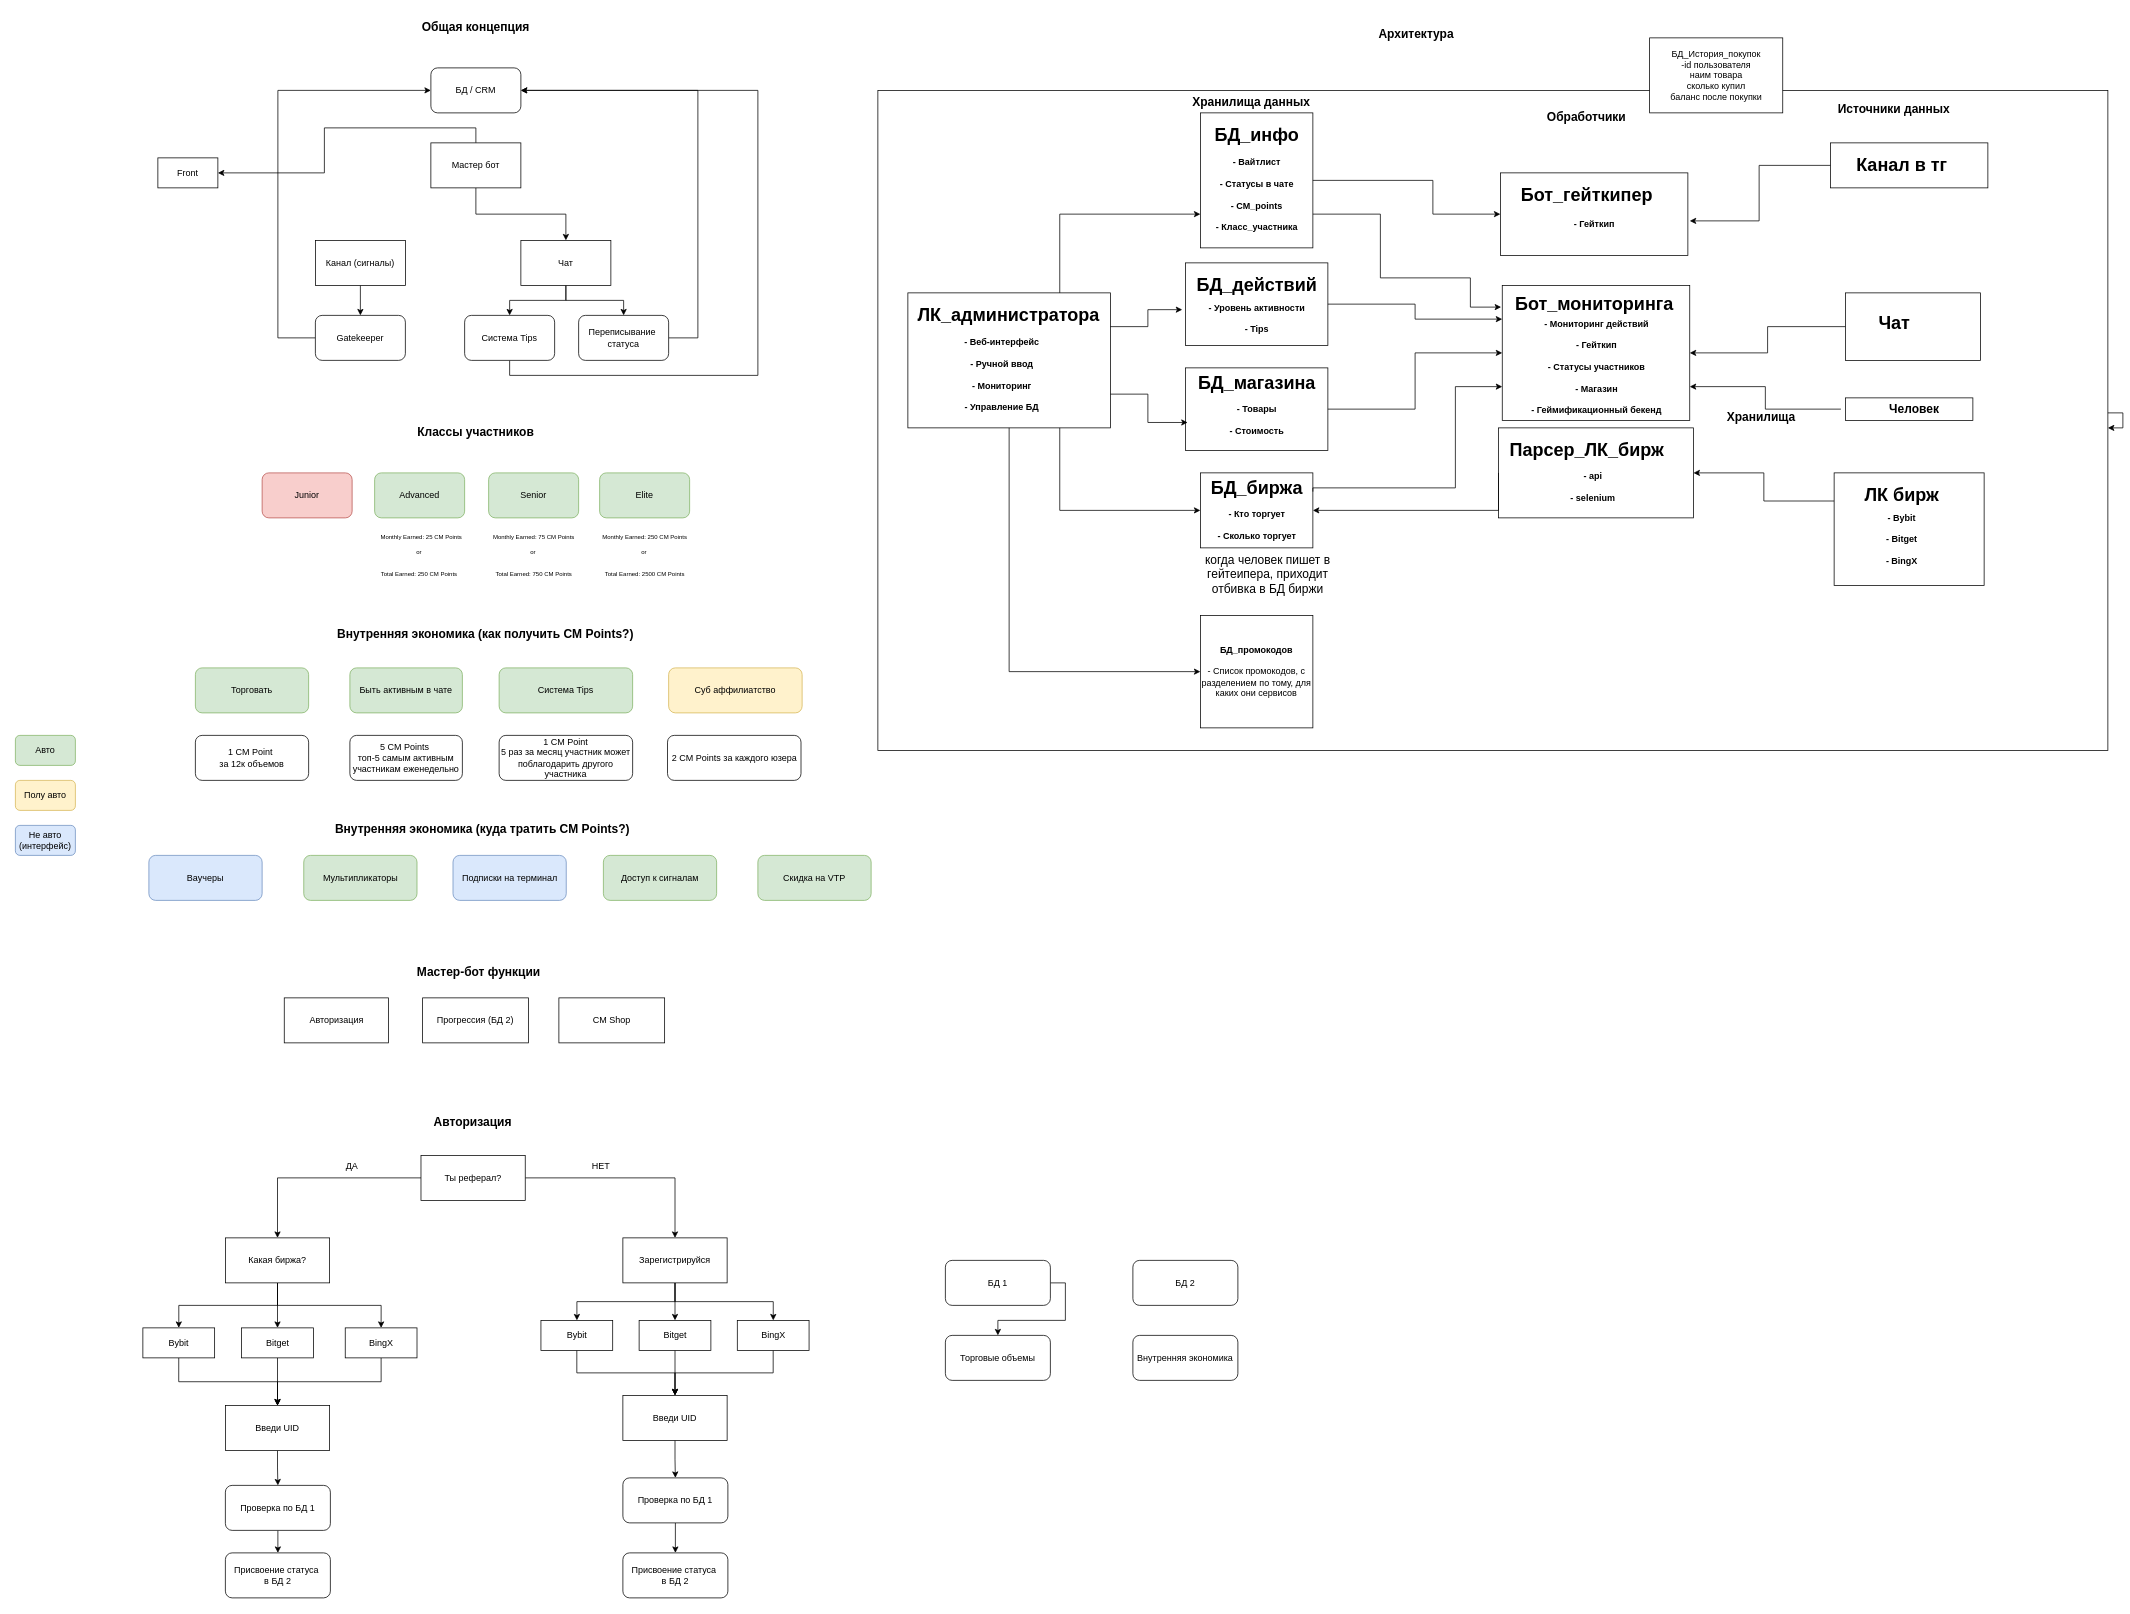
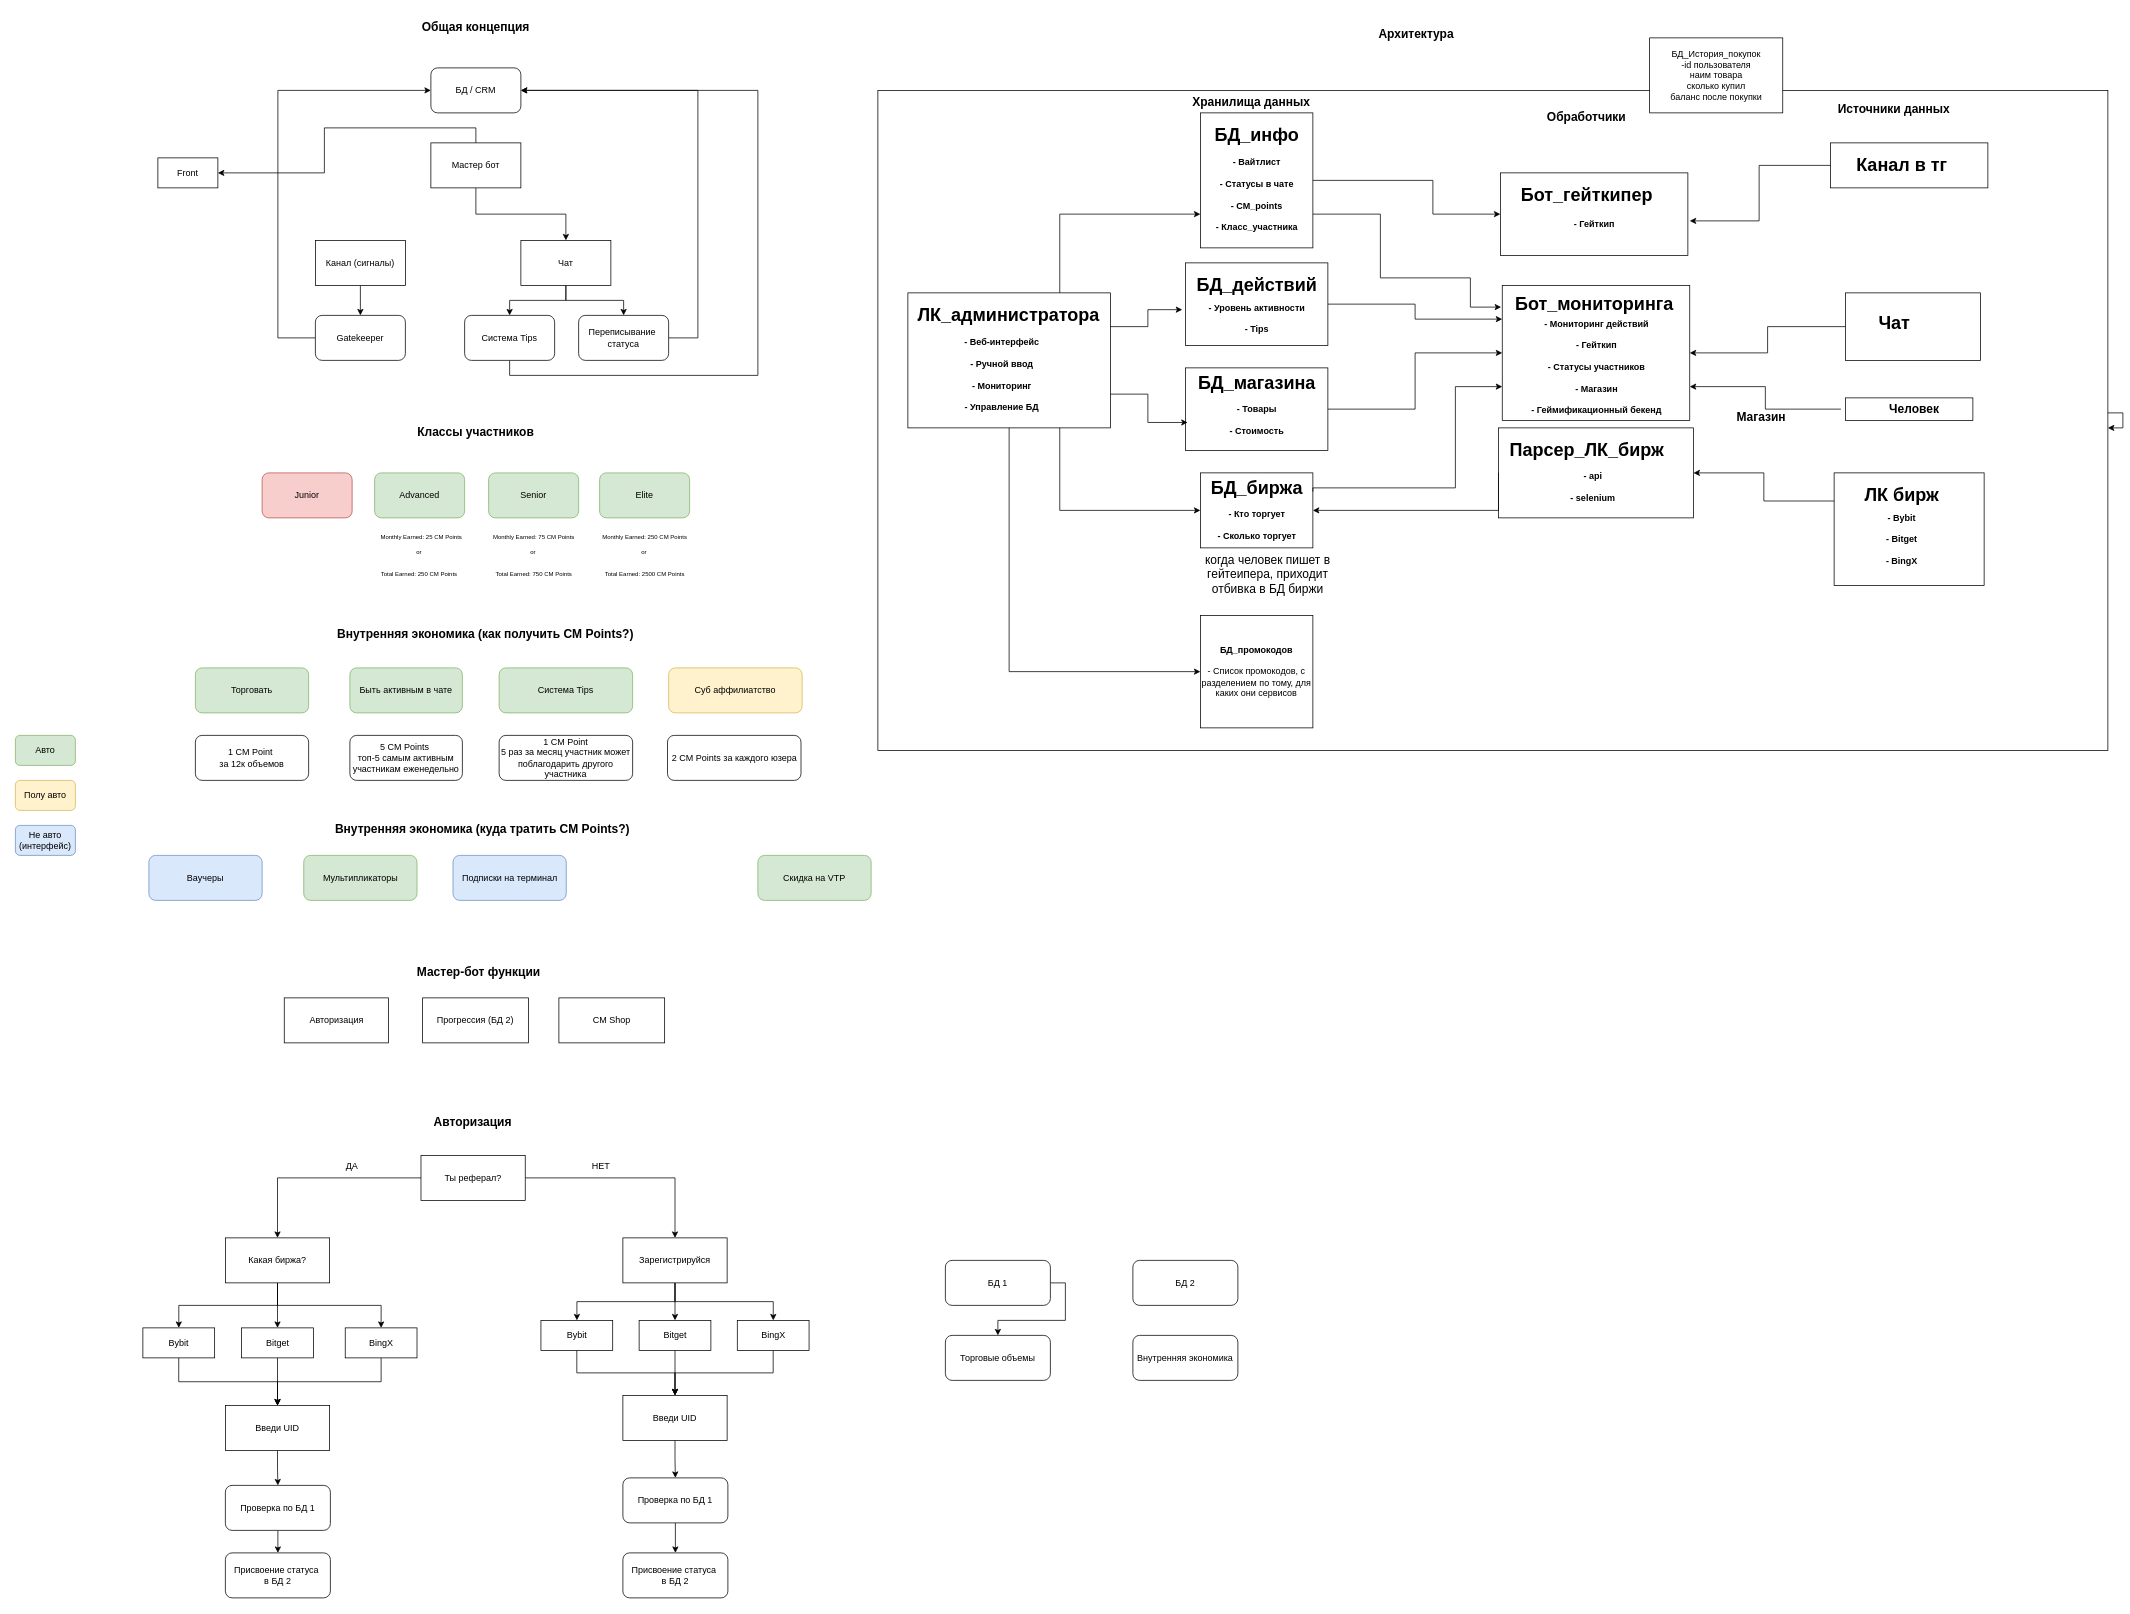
(1761, 417) -> (1761, 417)
(660, 878) -> none
